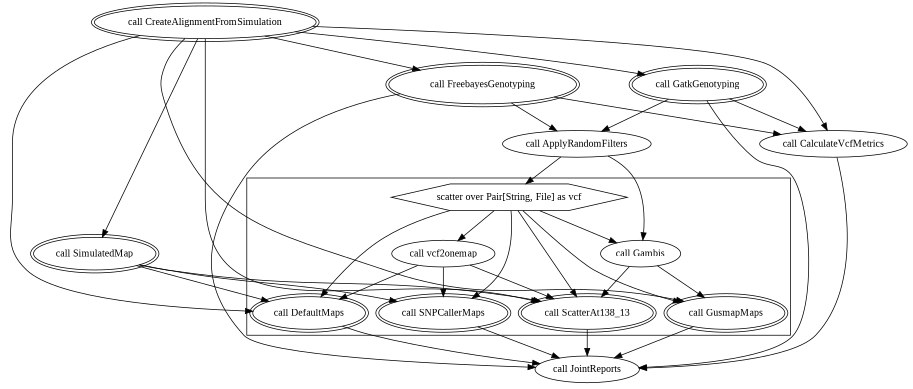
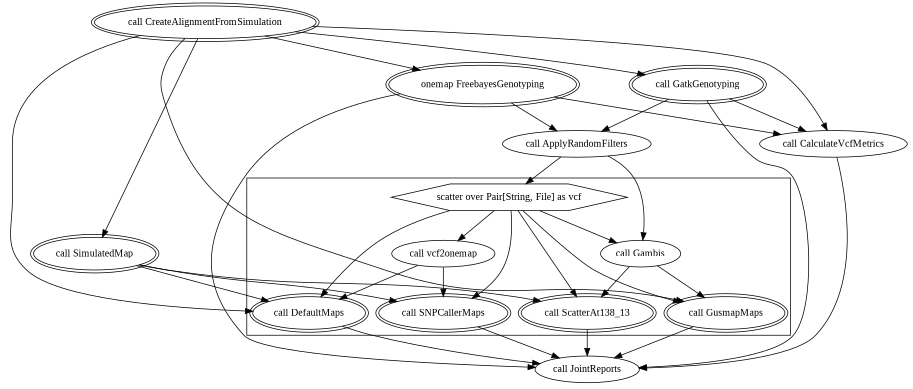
(483, 85) -> (483, 85)
(238, 272) -> none
(508, 281) -> none
